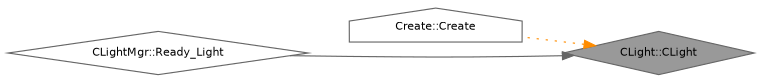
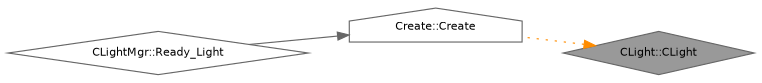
(426, 57) -> (293, 40)
